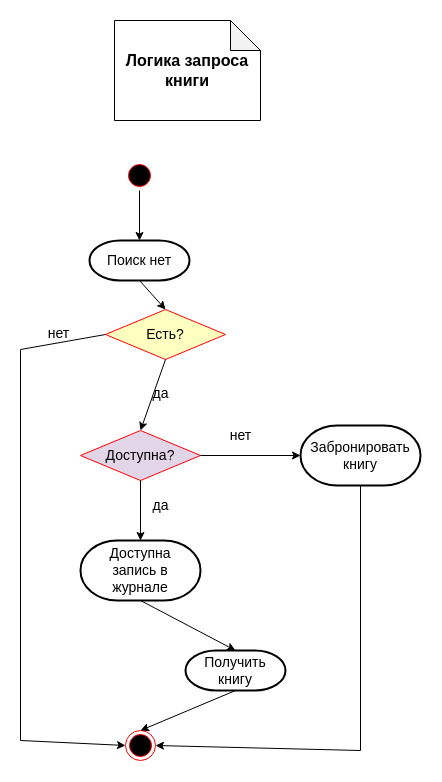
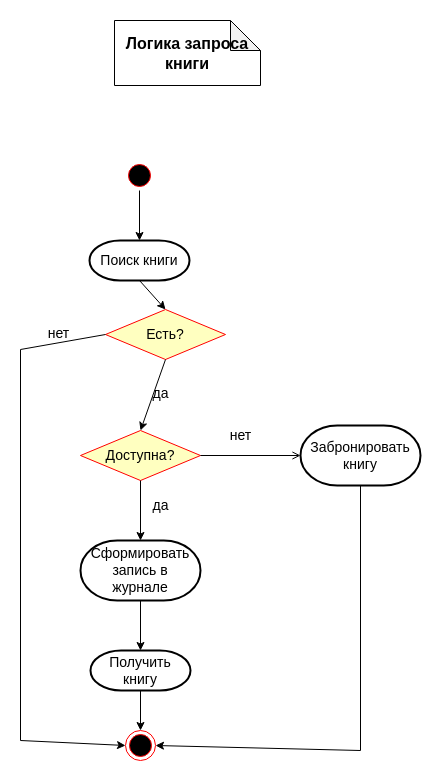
(188, 71) -> (188, 53)
(140, 261) -> (140, 261)
(141, 456) -> (141, 456)
(292, 456) -> (293, 456)
(141, 571) -> (141, 571)
(236, 671) -> (141, 671)
